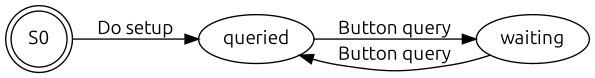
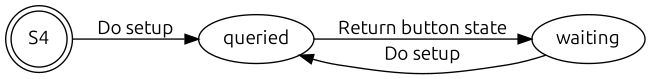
(395, 29) -> (423, 29)
(39, 39) -> (39, 39)
(395, 55) -> (423, 55)
